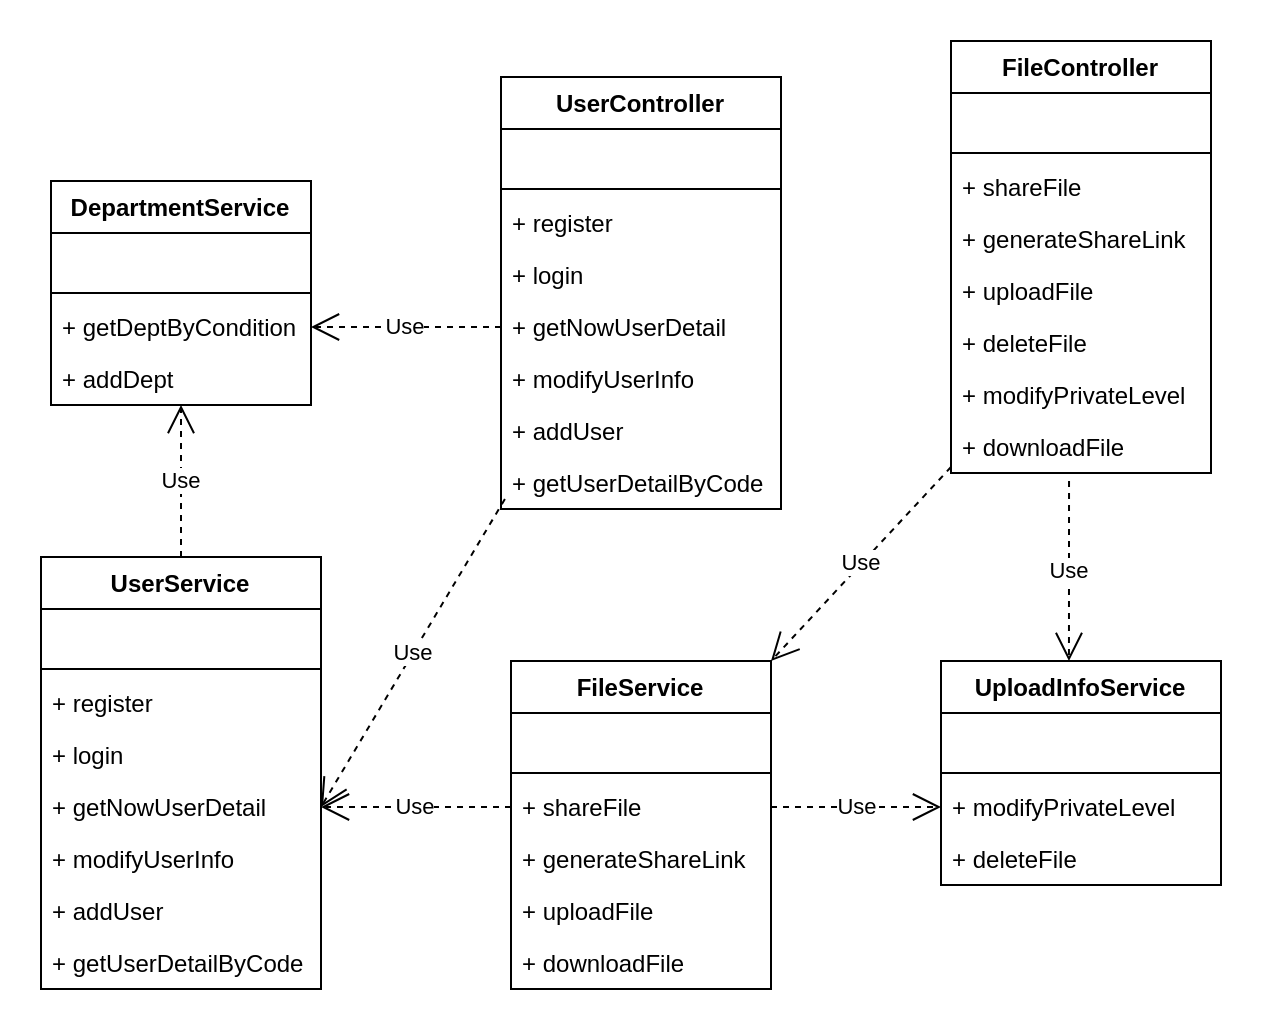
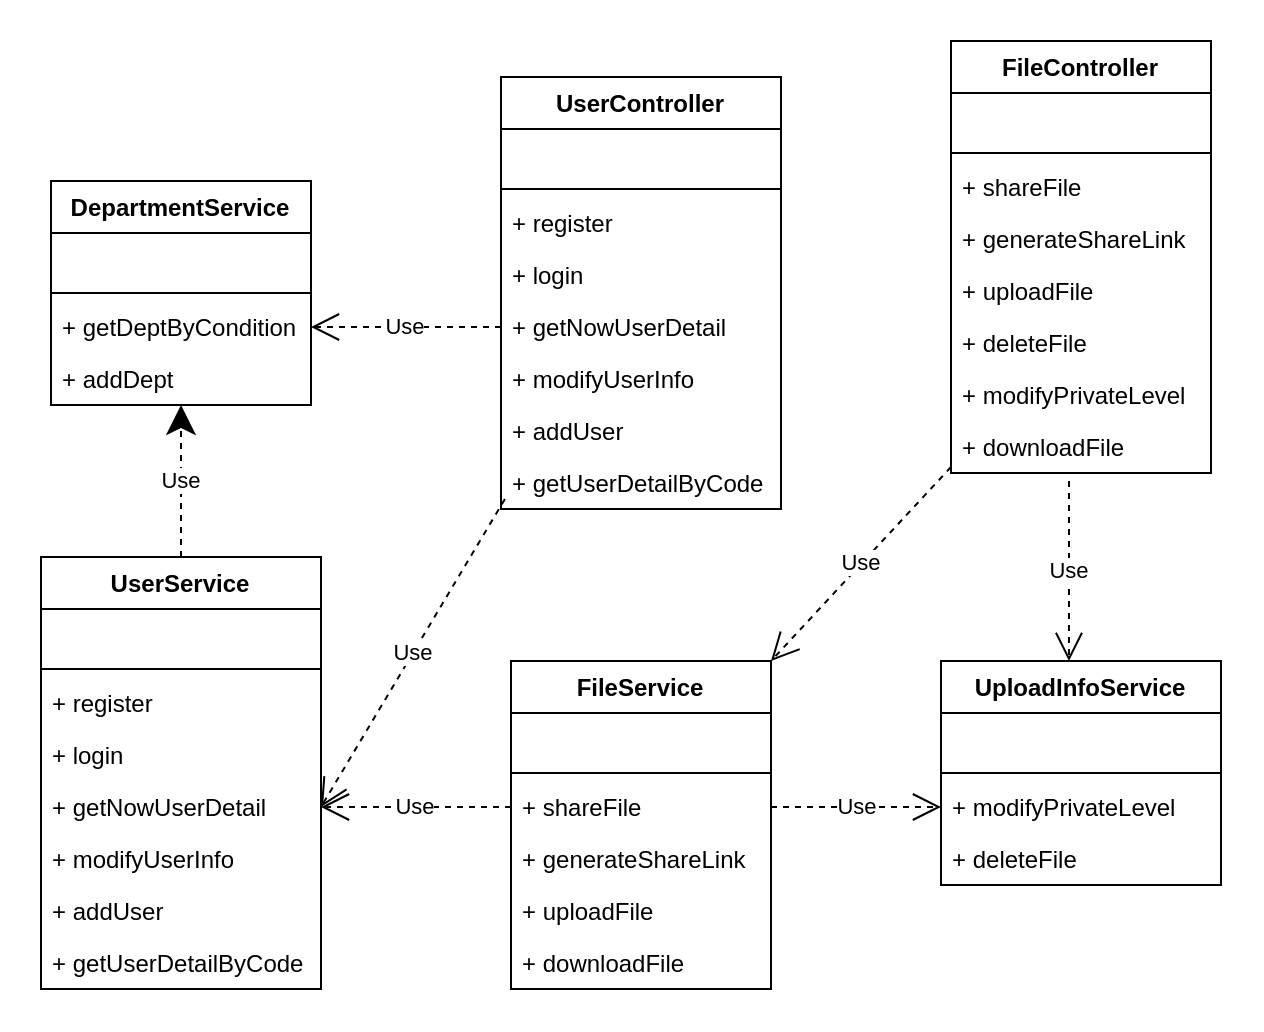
(181, 421) -> (181, 429)
